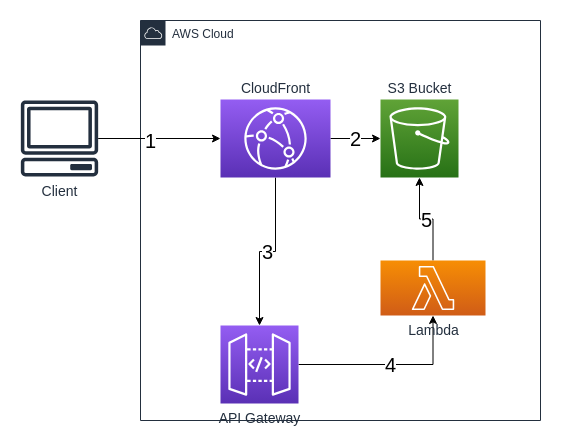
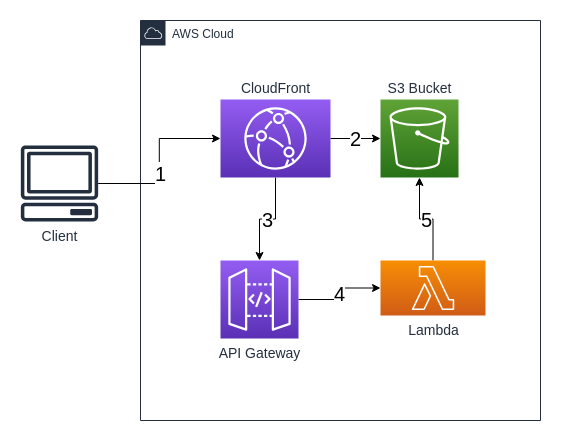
(60, 139) -> (60, 184)
(260, 365) -> (260, 300)
